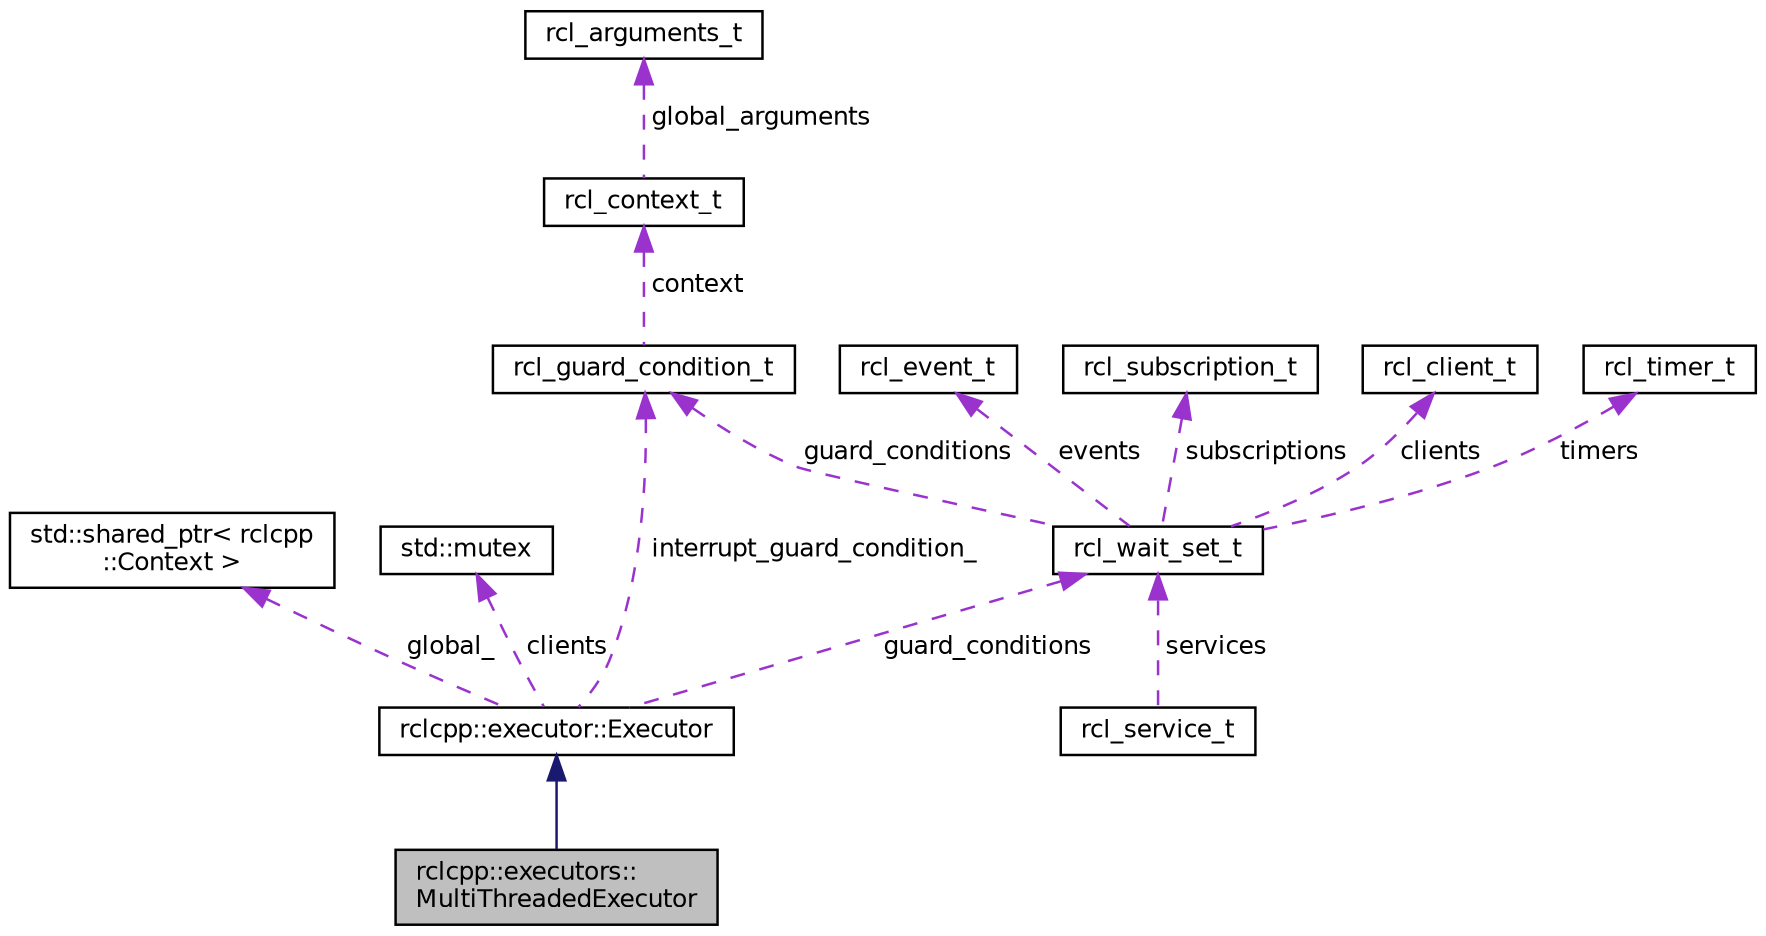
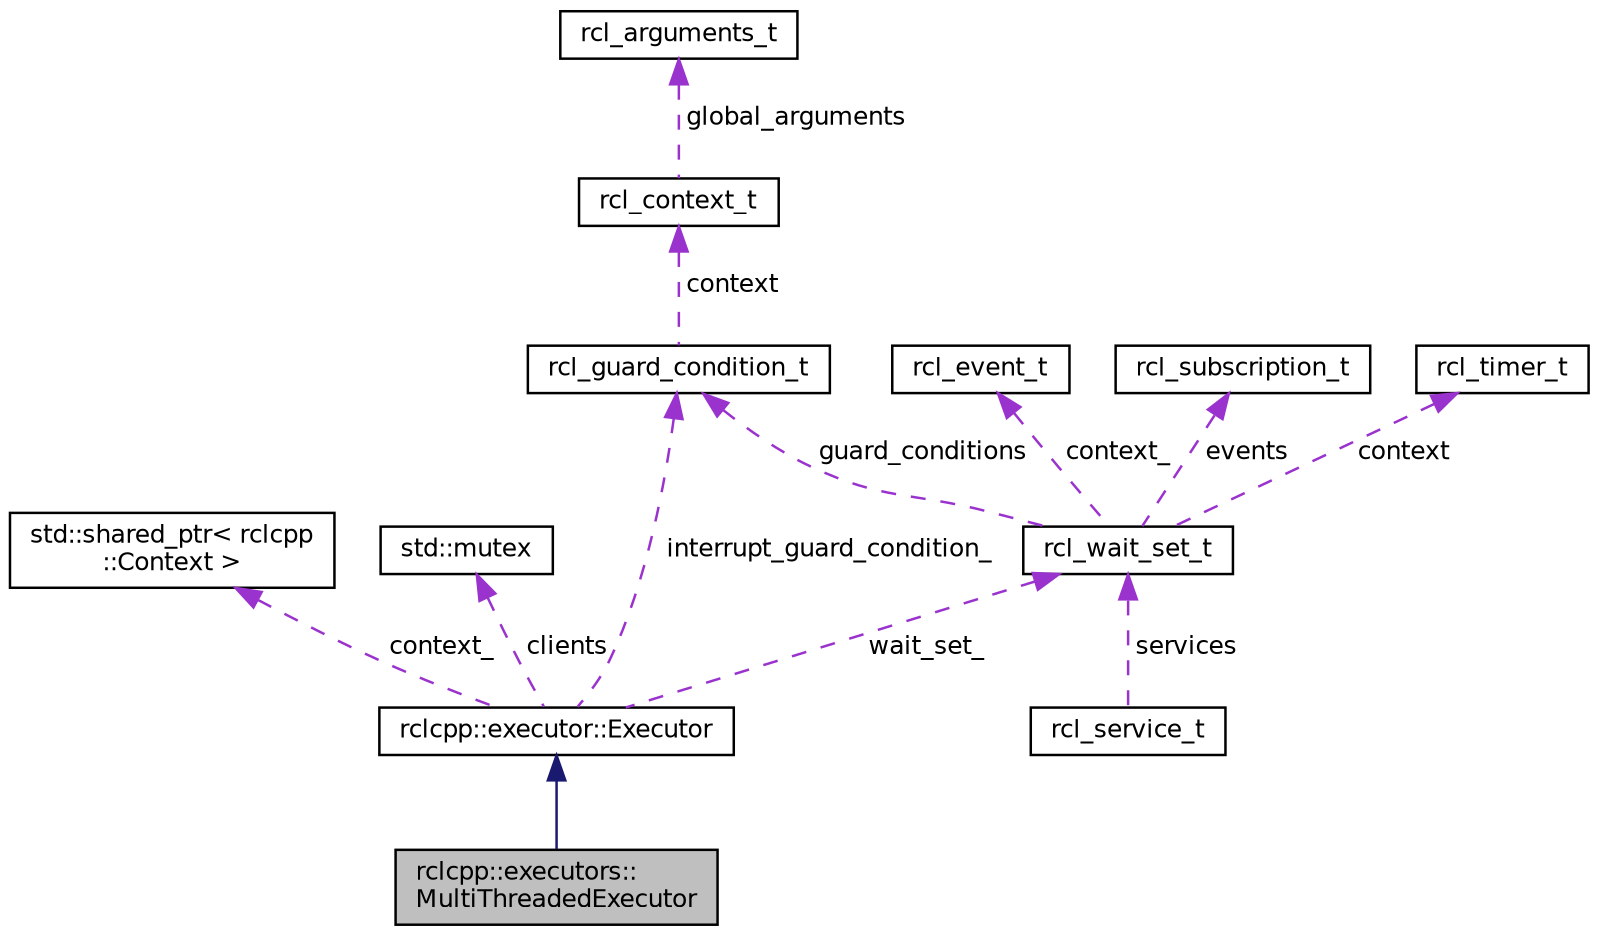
(1450, 369) -> none
(1097, 453) -> (1116, 453)
(1263, 453) -> (1244, 453)
(1596, 453) -> (1400, 453)
(448, 648) -> (439, 648)
(985, 648) -> (923, 648)
